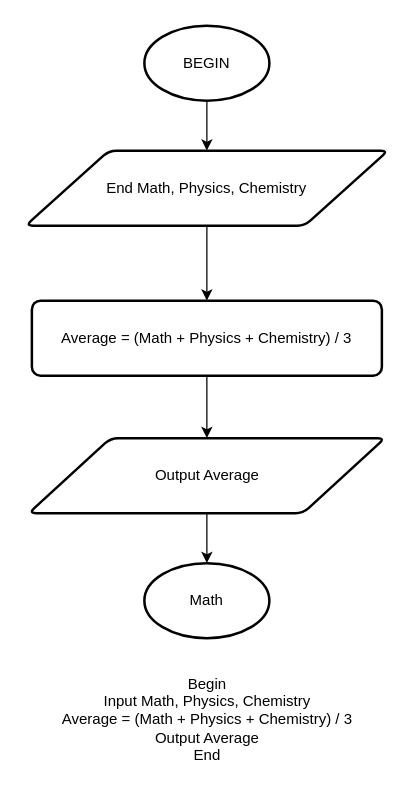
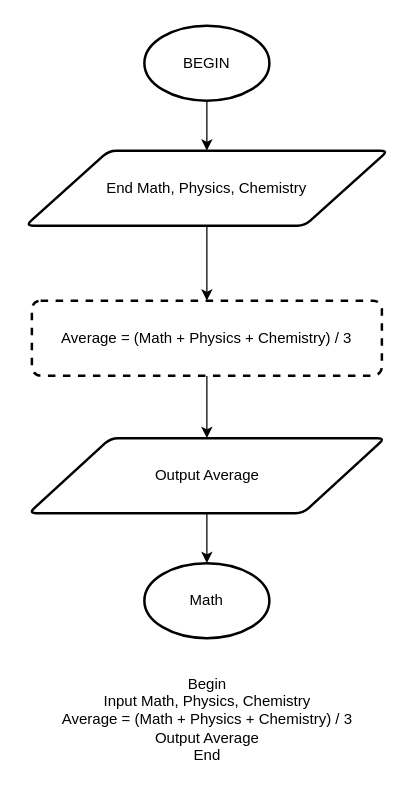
(207, 338) -> (207, 338)
